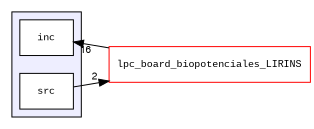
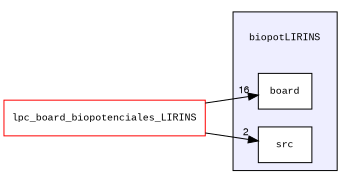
(47, 38) -> (285, 91)
none -> (285, 38)
(88, 85) -> (227, 136)
